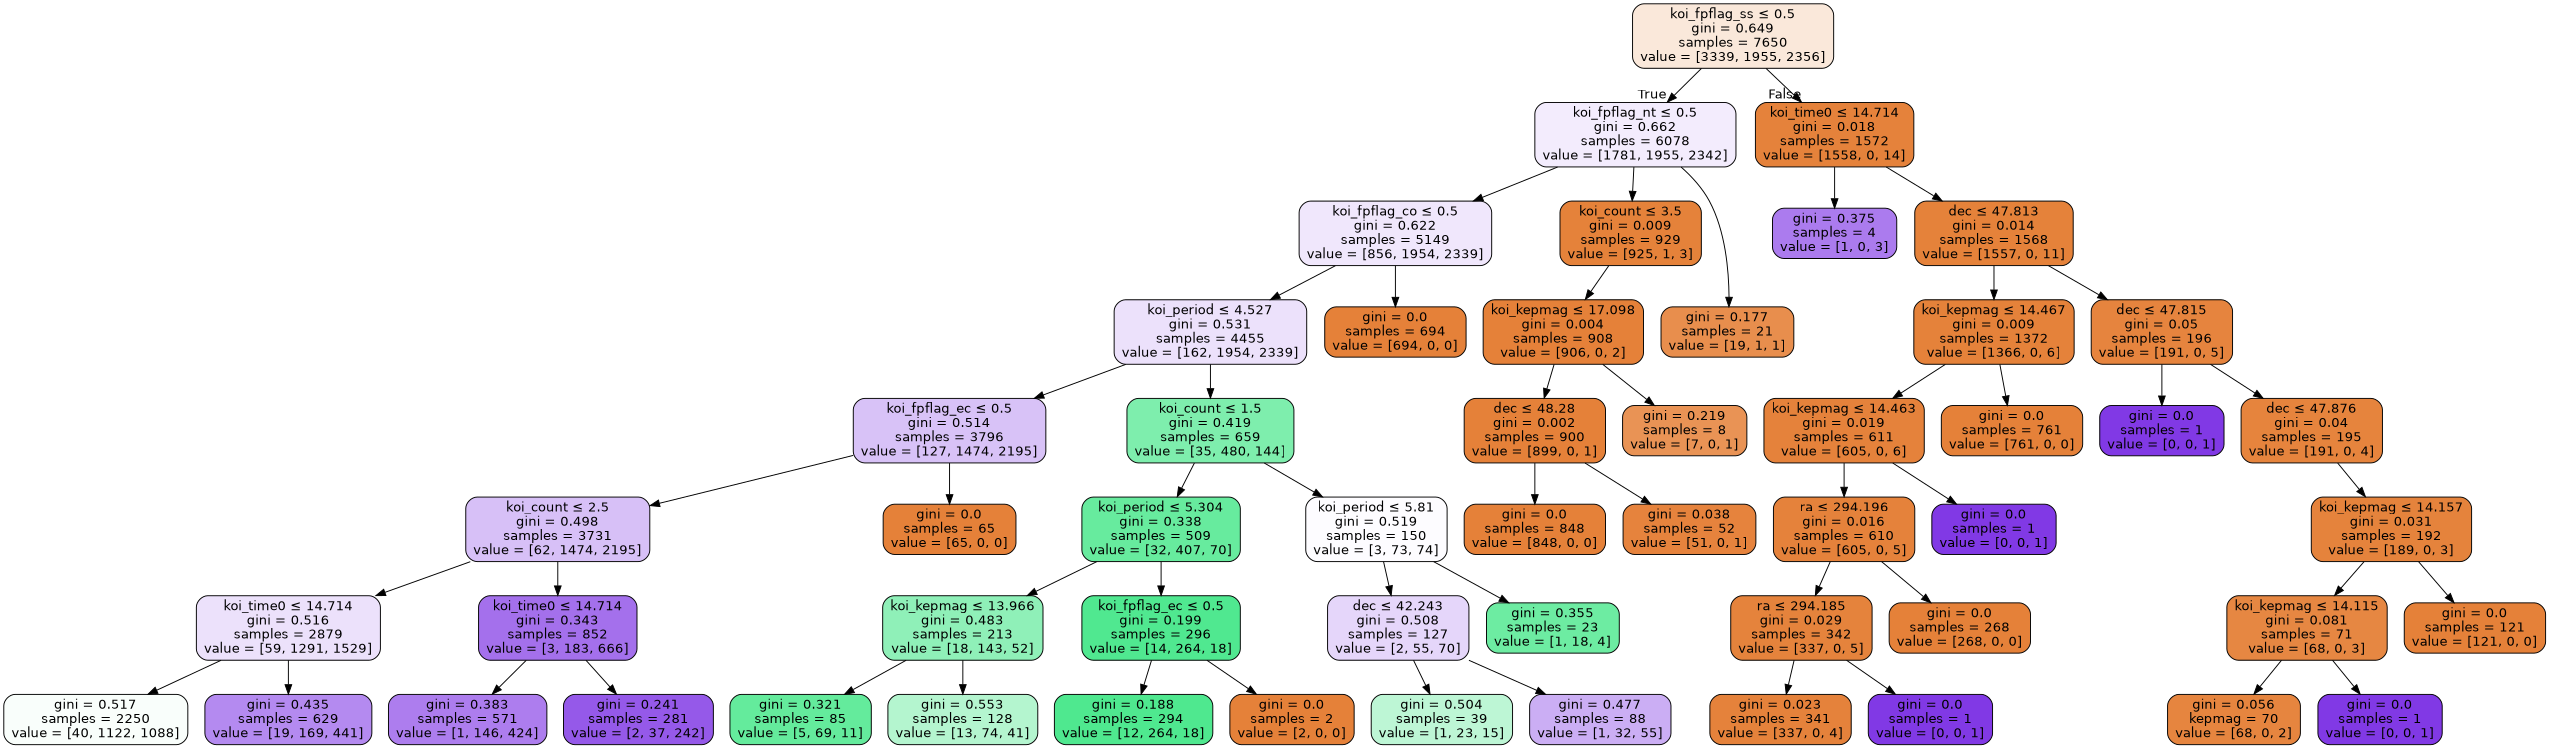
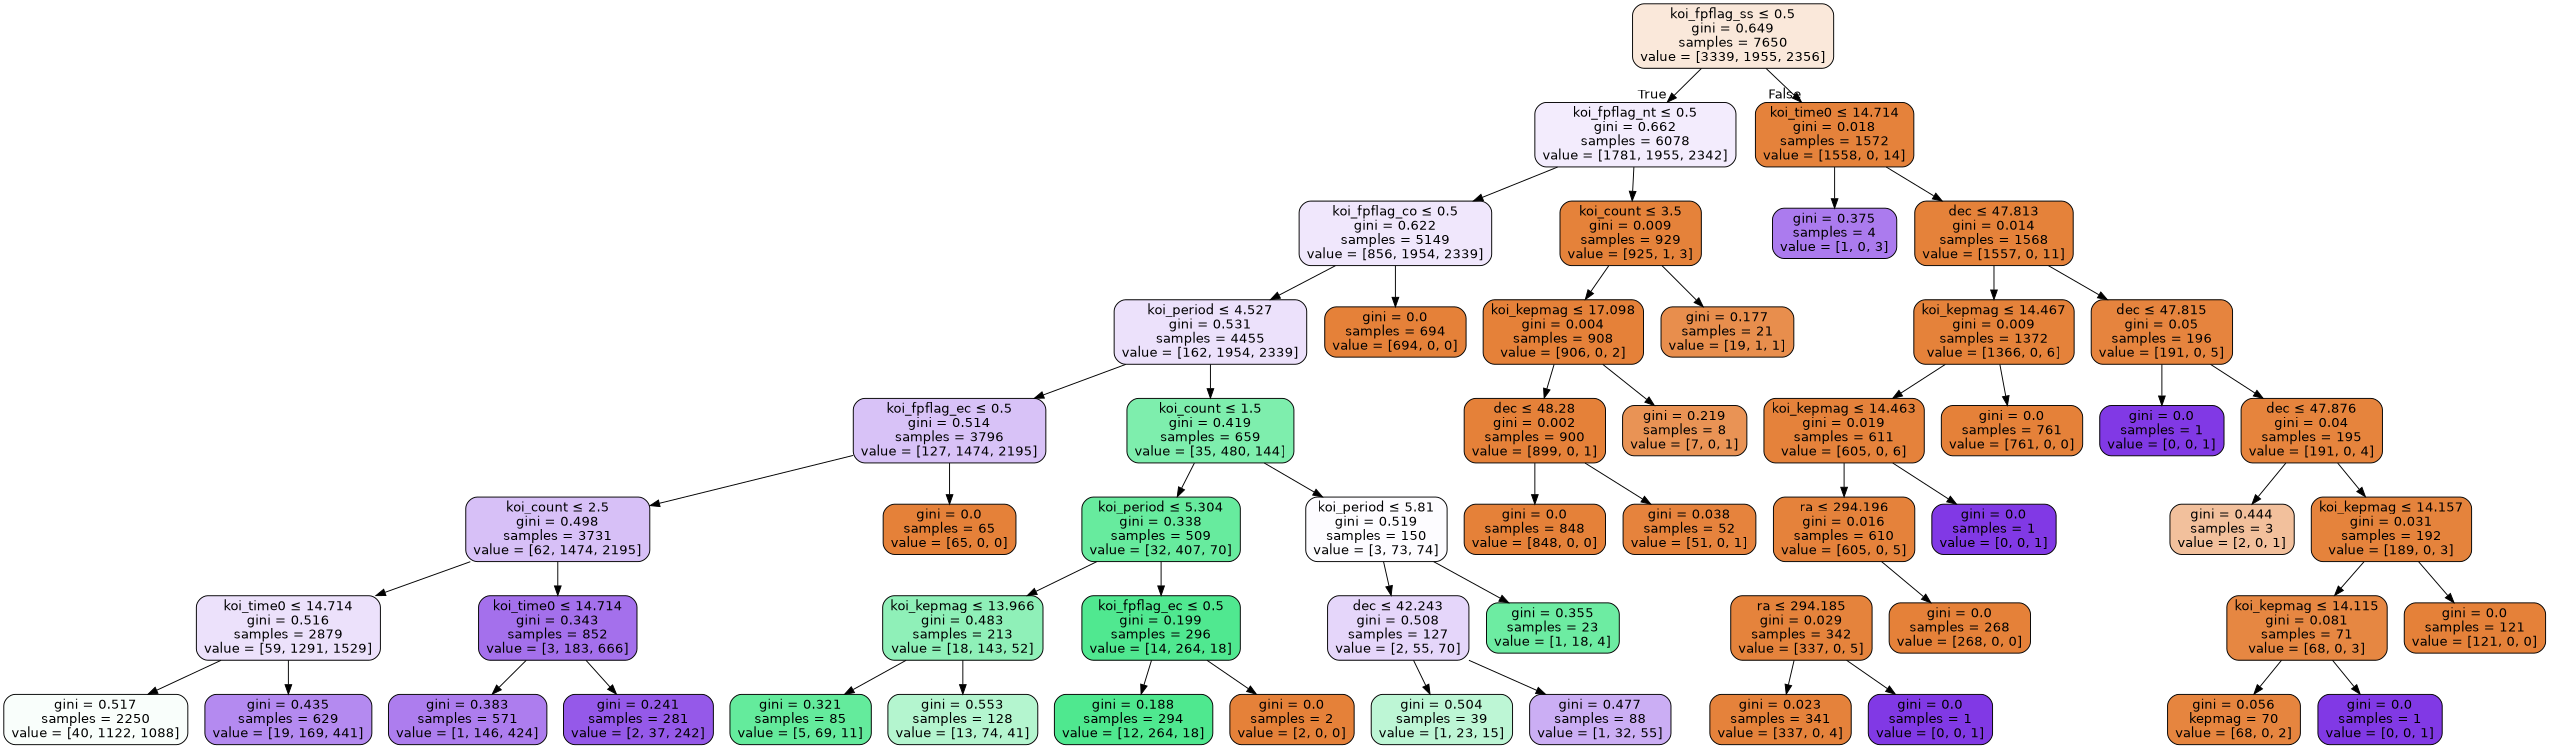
(1720, 226) -> (1679, 283)
none -> (2232, 529)
(1825, 574) -> none
